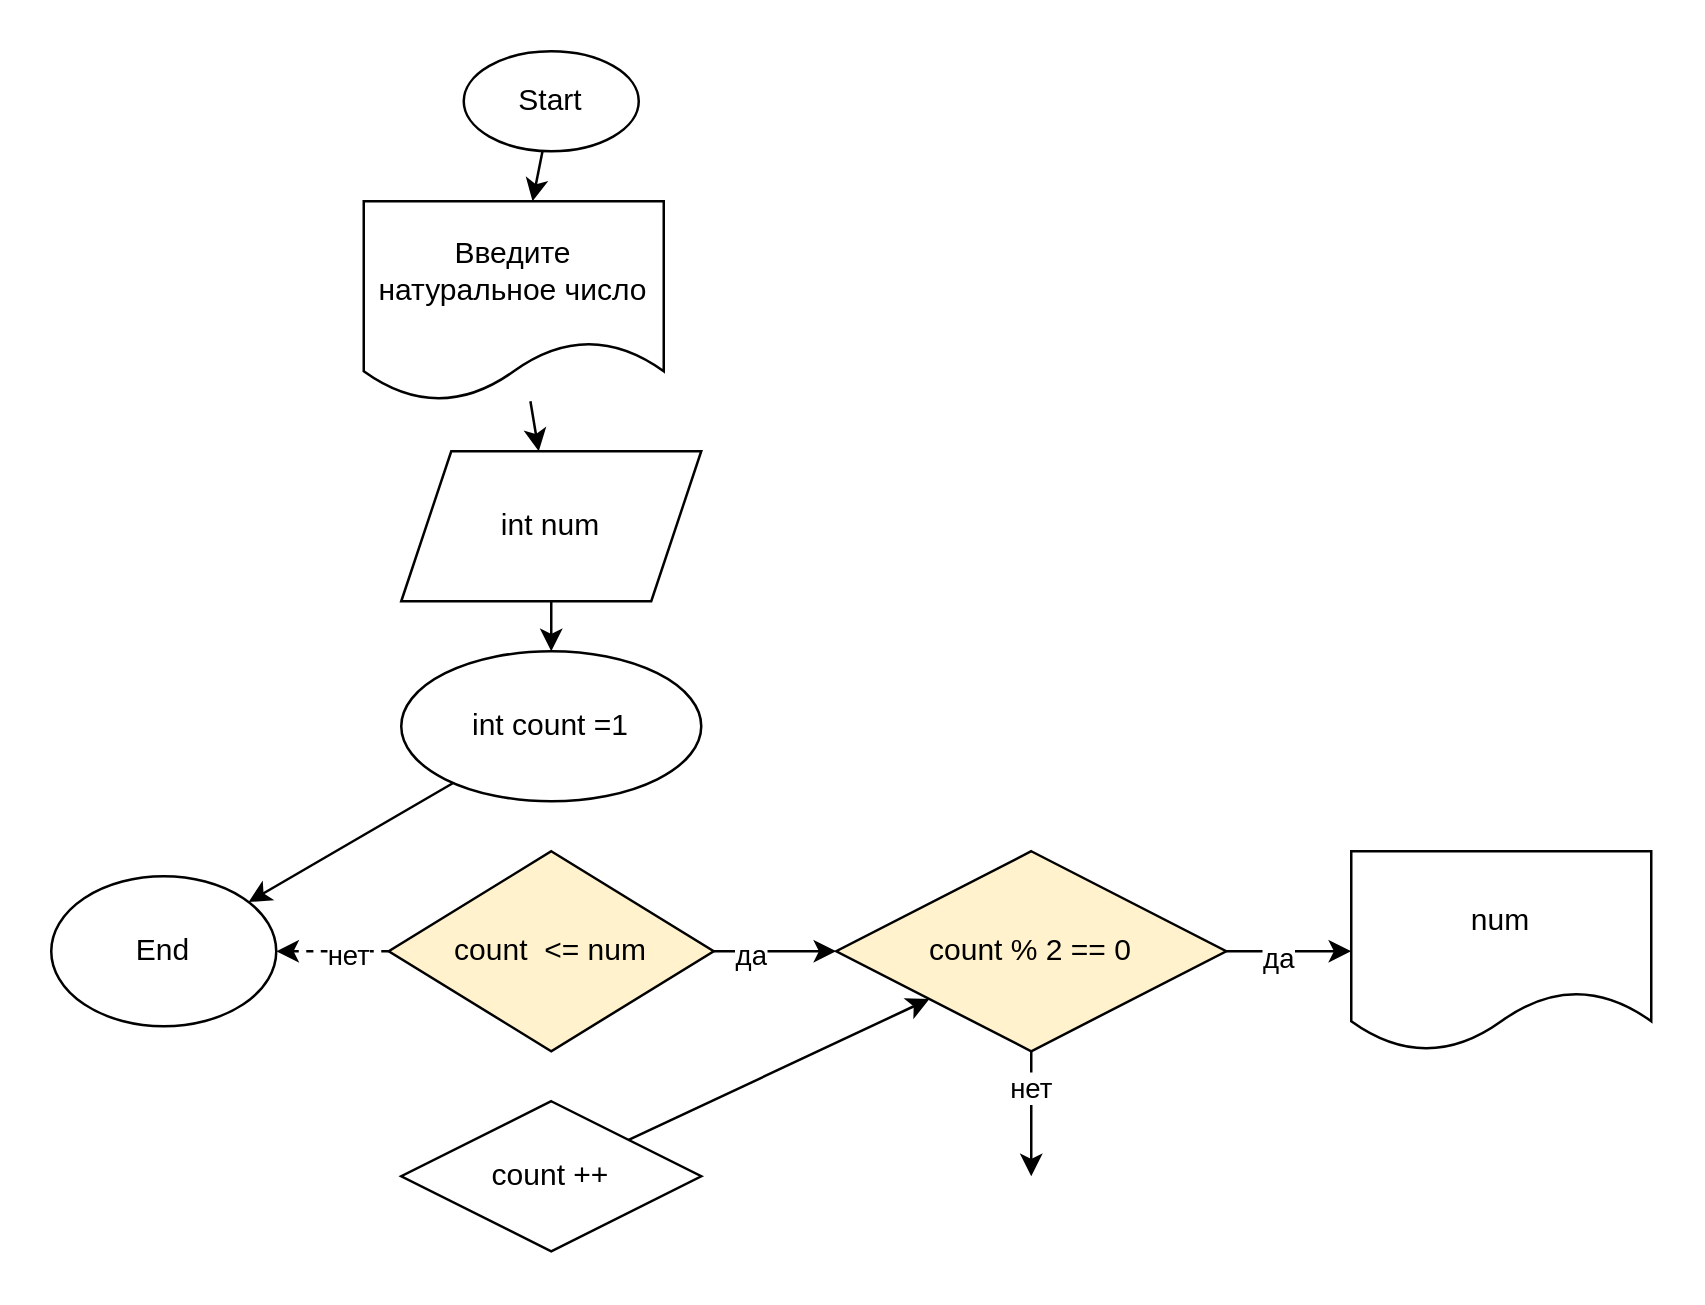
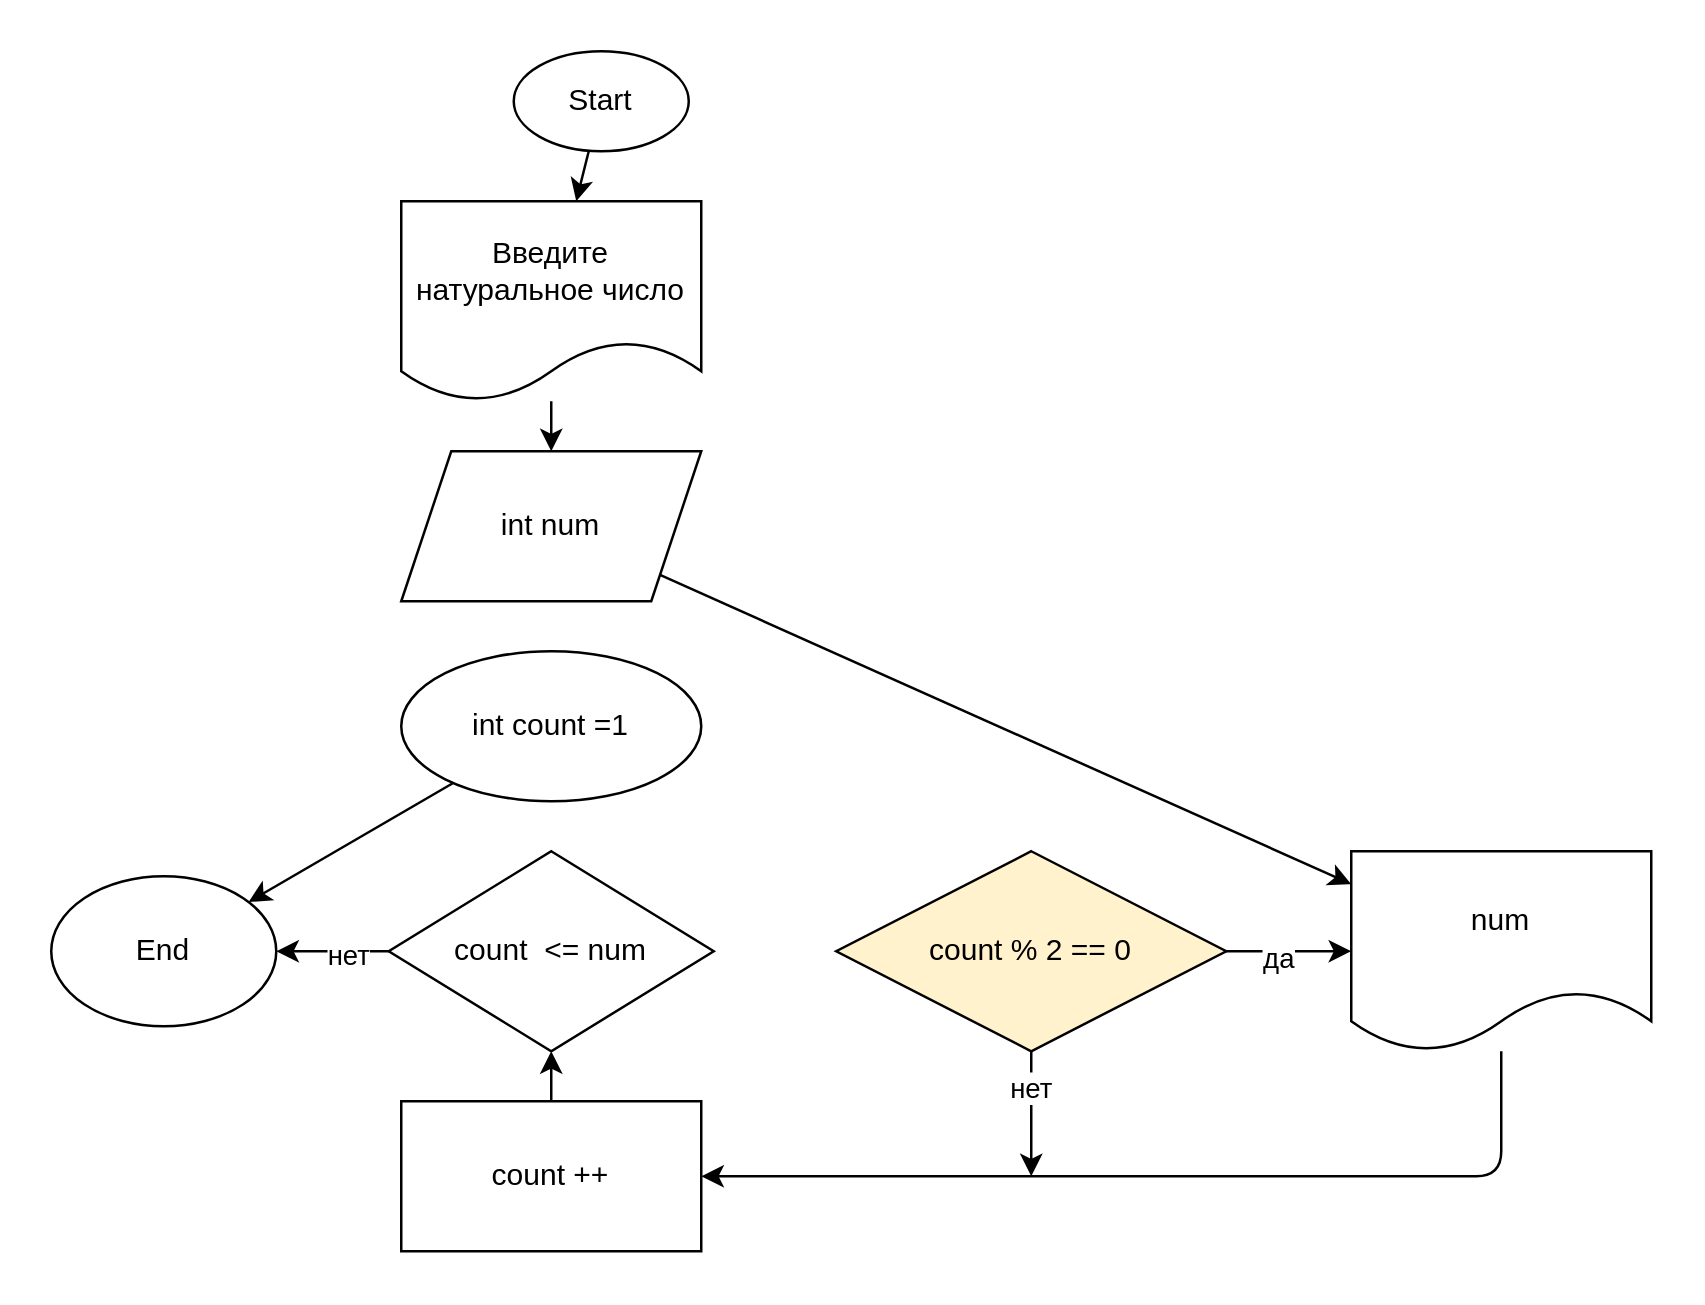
(551, 101) -> (601, 101)
(514, 301) -> (551, 301)
(551, 618) -> (998, 726)
(307, 951) -> (307, 951)
(551, 951) -> (551, 951)
(767, 951) -> none
(772, 1073) -> (551, 1084)
(551, 1176) -> (551, 1176)
none -> (1161, 1176)
